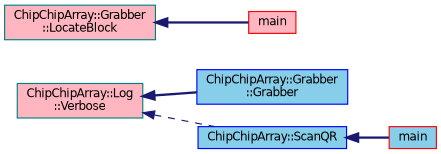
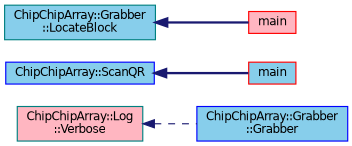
(80, 22) -> (80, 22)
(176, 94) -> (176, 124)
(185, 121) -> none
